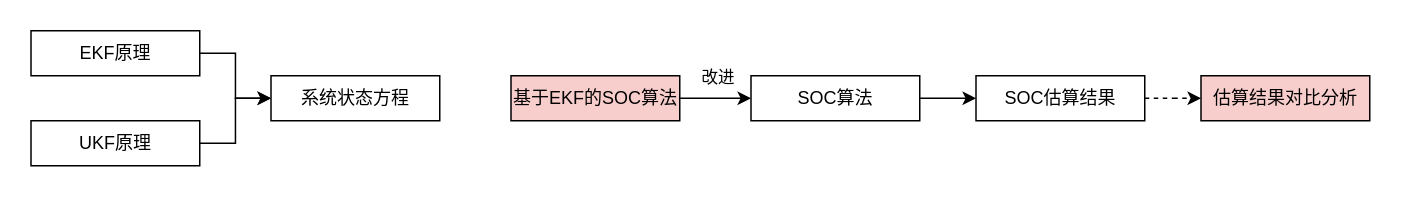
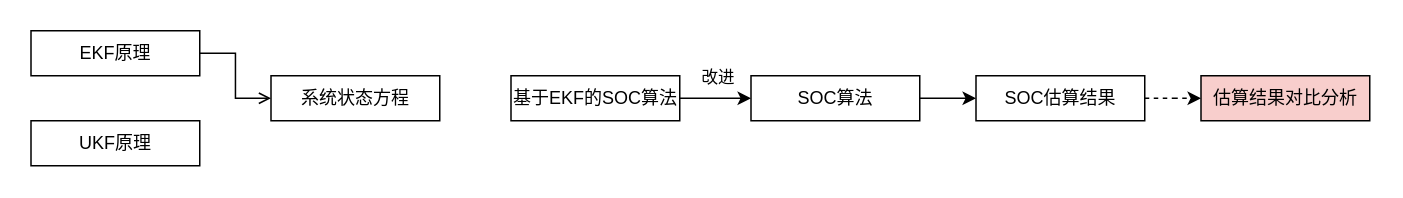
(235, 95) -> (264, 98)
(595, 98) -> (595, 98)
(235, 140) -> none
